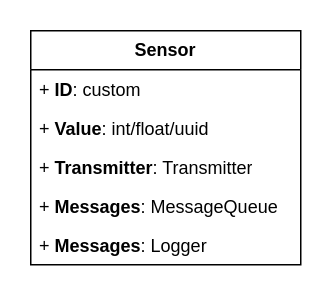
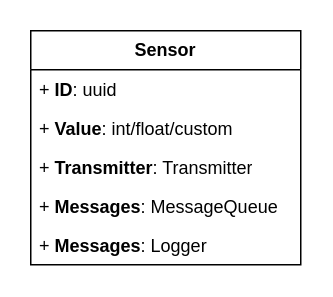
(93, 91) -> (81, 91)
(139, 130) -> (152, 130)
